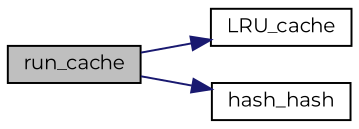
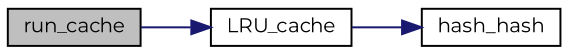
(166, 81) -> (377, 27)
